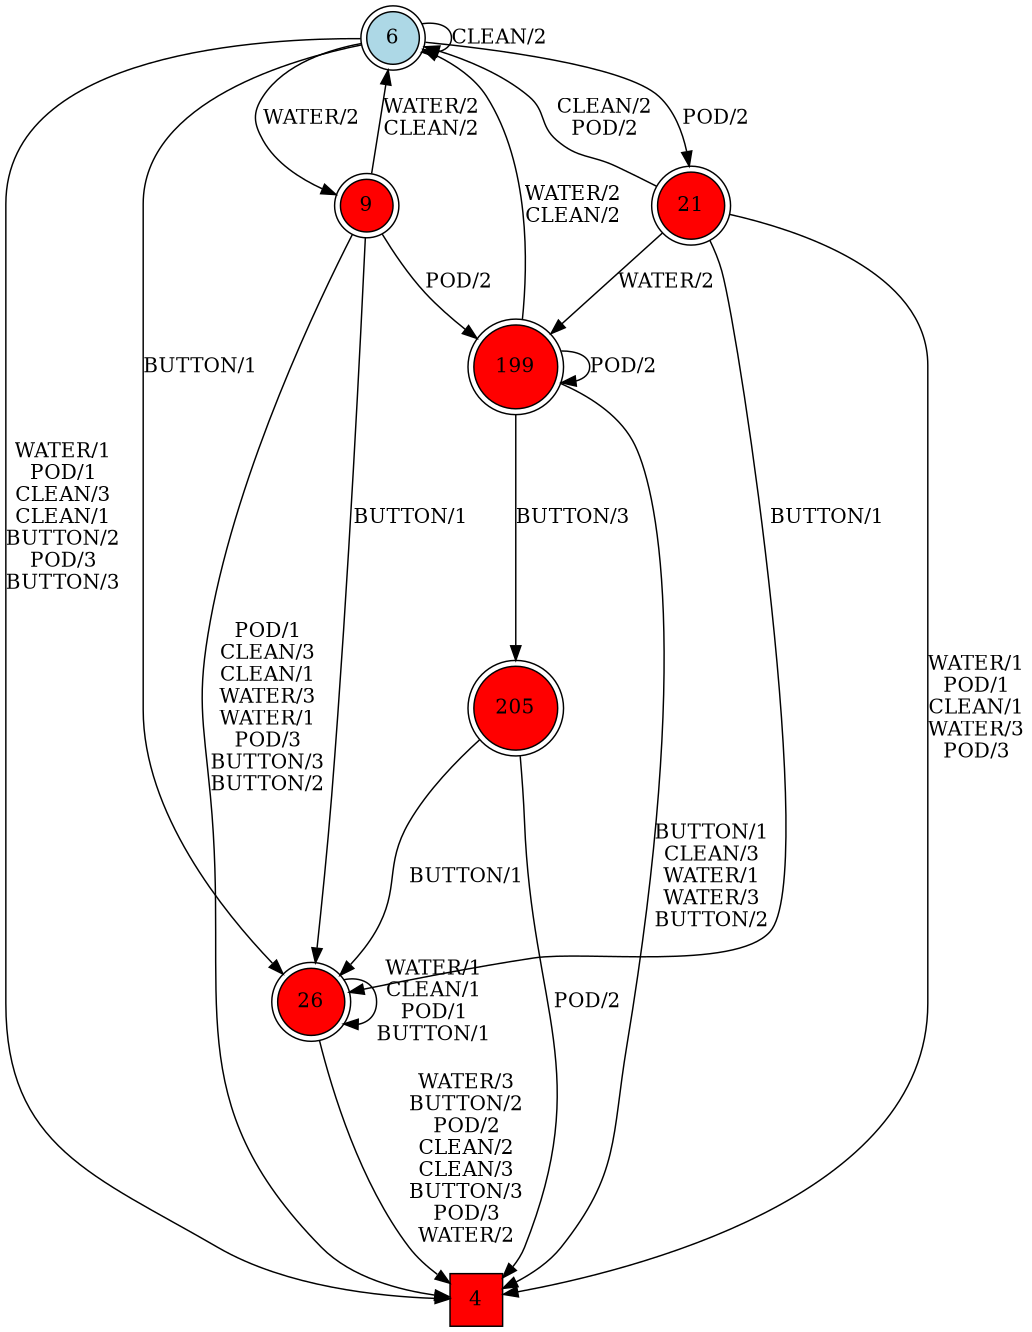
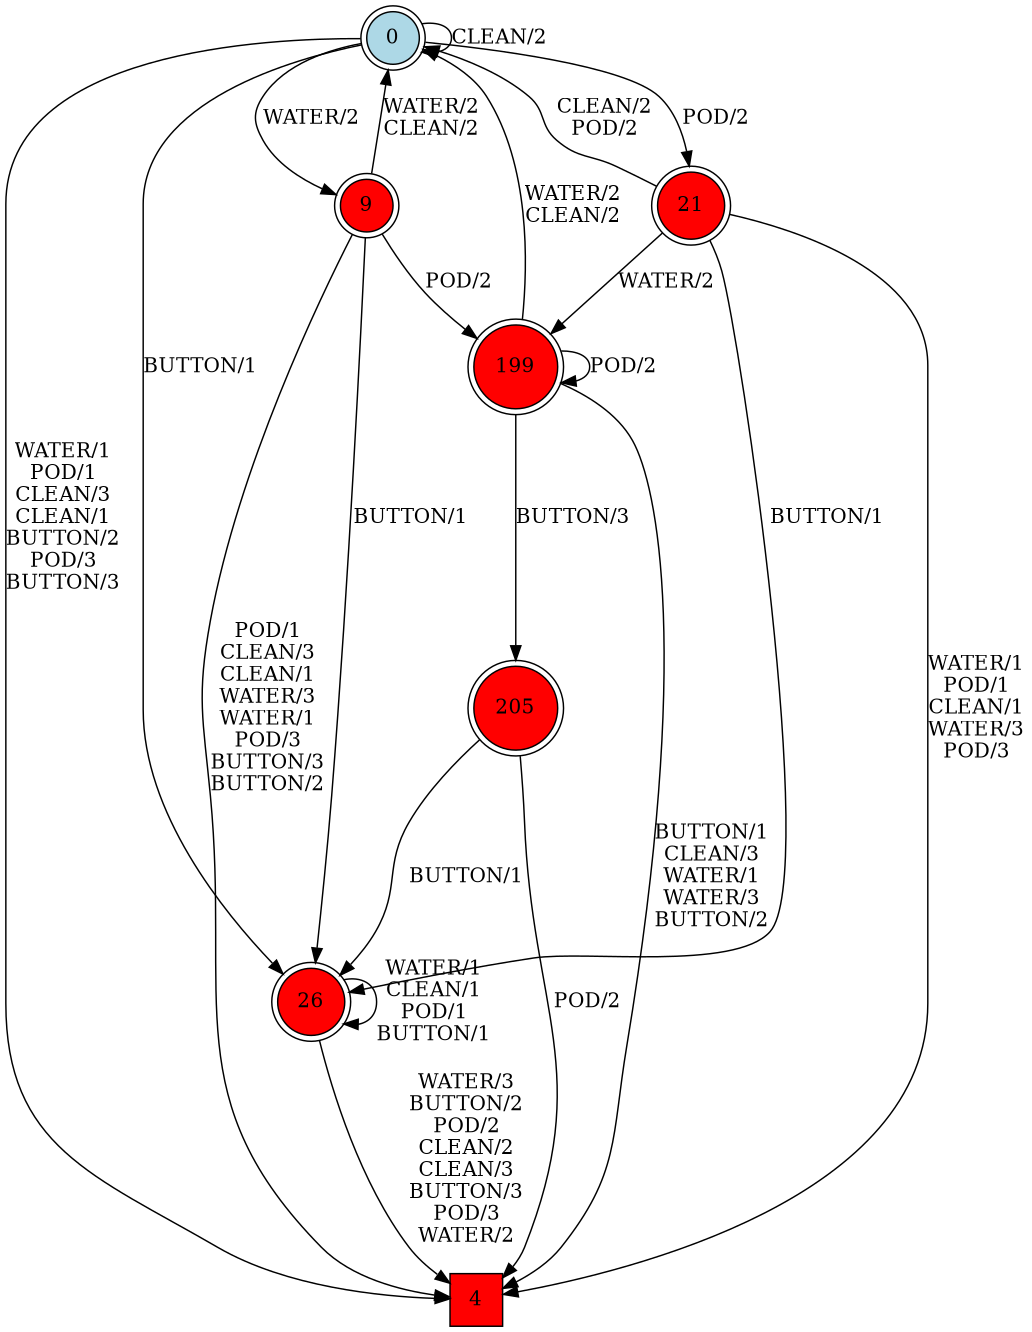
(393, 38) -> (393, 38)
